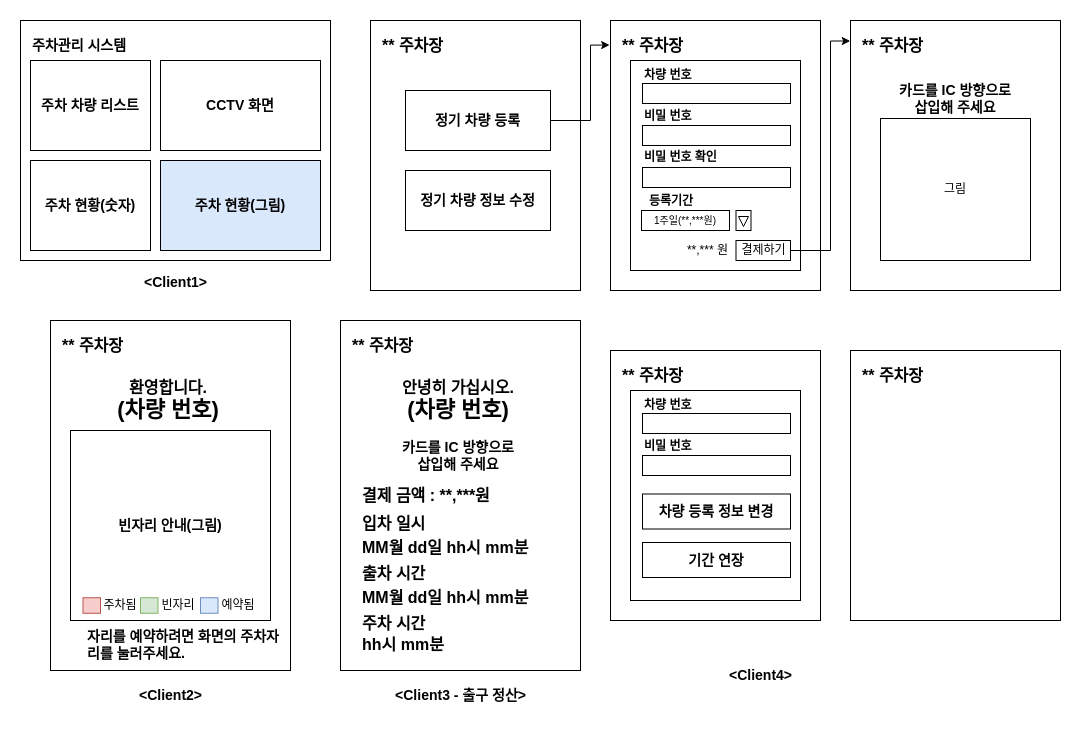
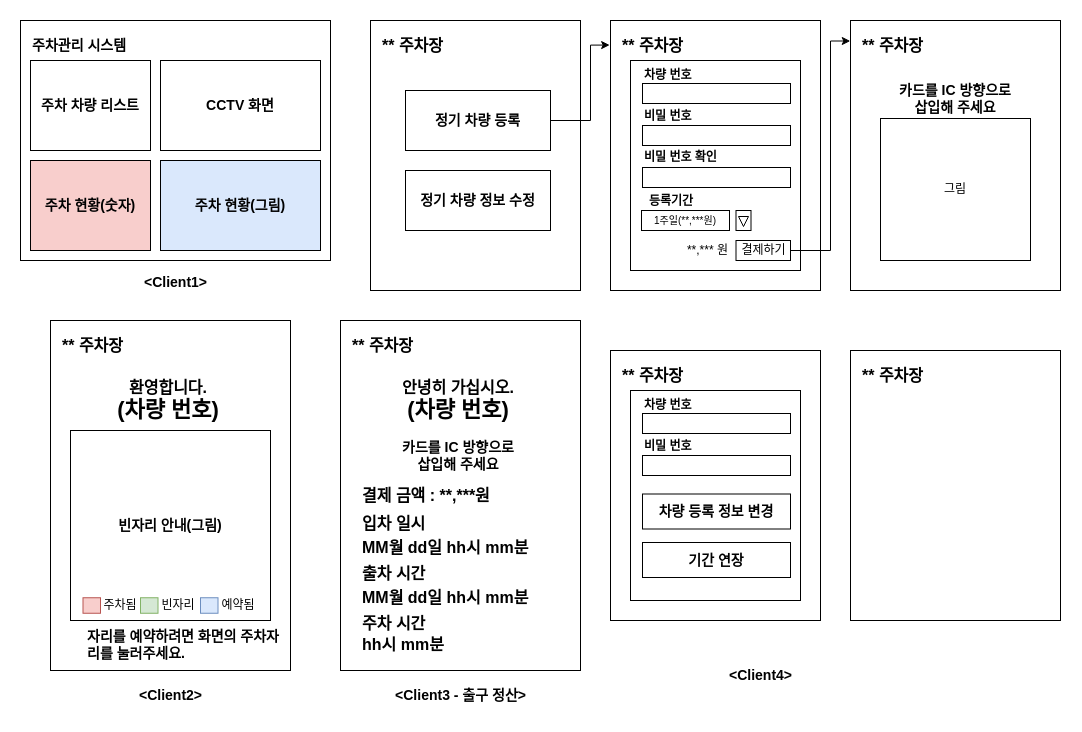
(91, 206) -> (91, 206)
